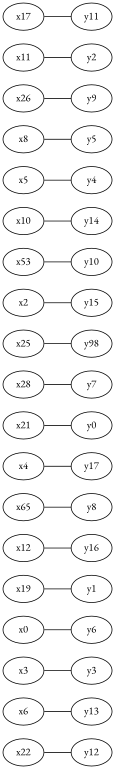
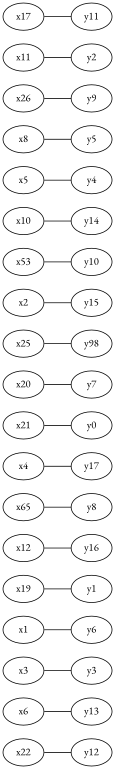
(23, 385) -> (23, 385)
(23, 630) -> (23, 630)
